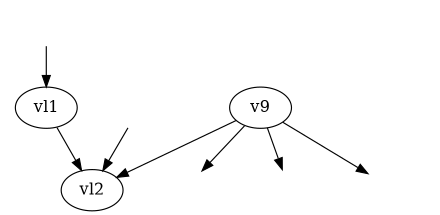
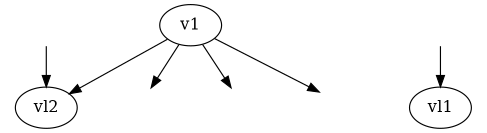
(261, 108) -> (191, 25)
(66, 144) -> none
